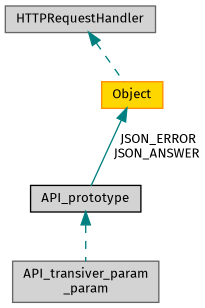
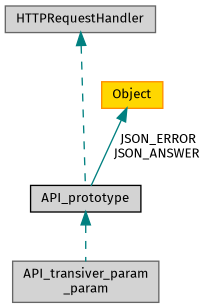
(110, 63) -> (83, 116)
